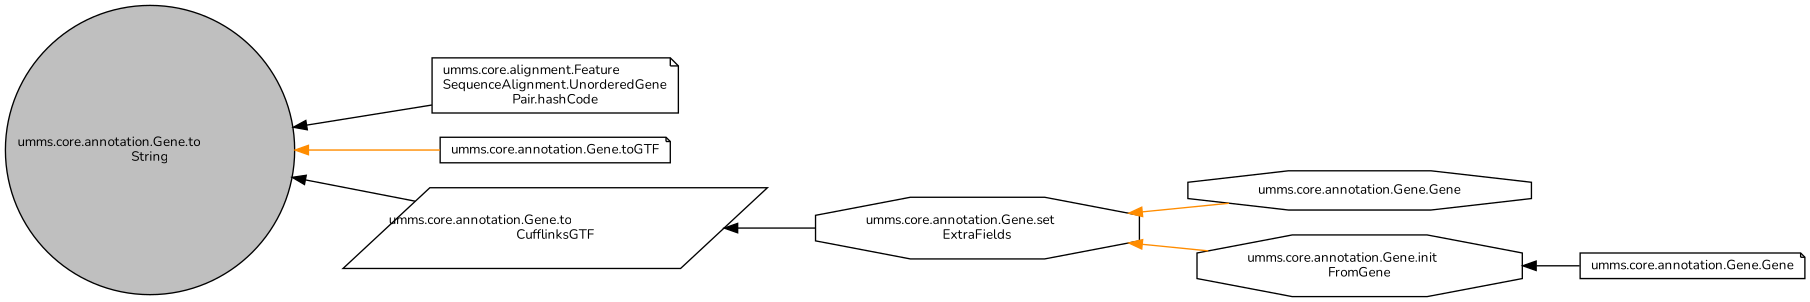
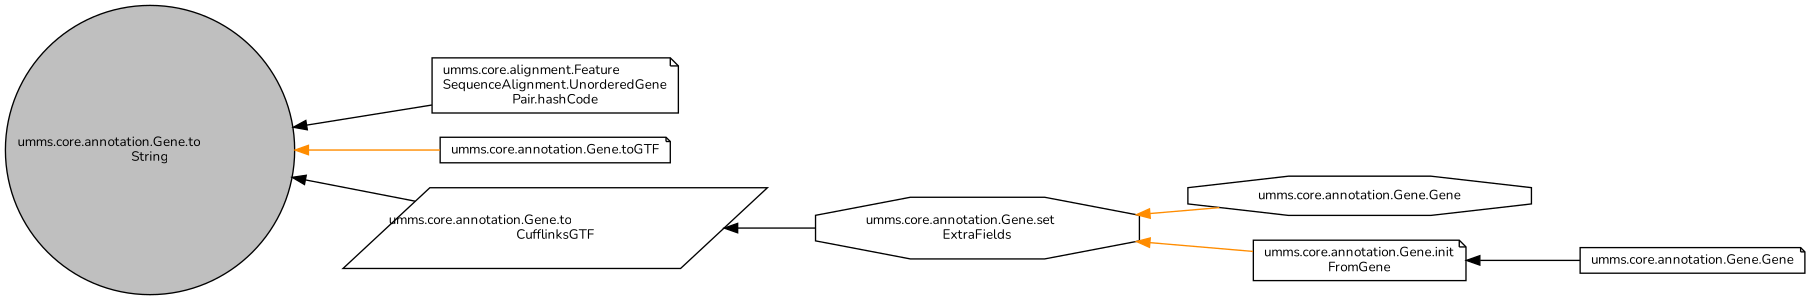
(1360, 266) -> (1360, 260)
